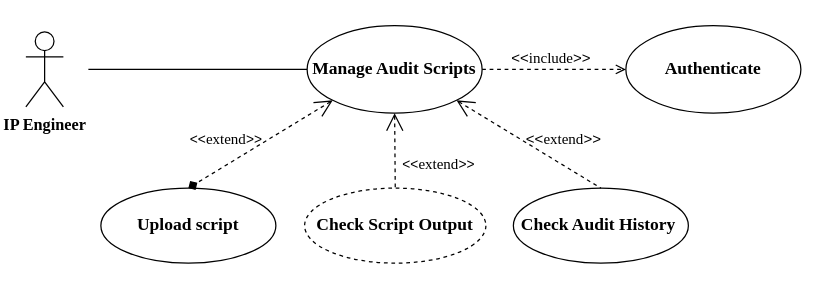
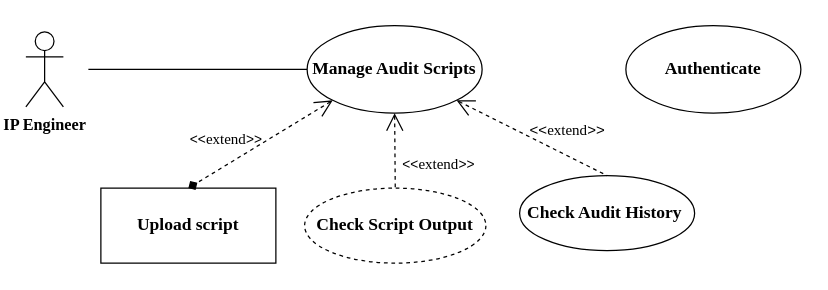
(552, 69) -> none
(188, 226) -> (188, 226)
(601, 226) -> (607, 213)
